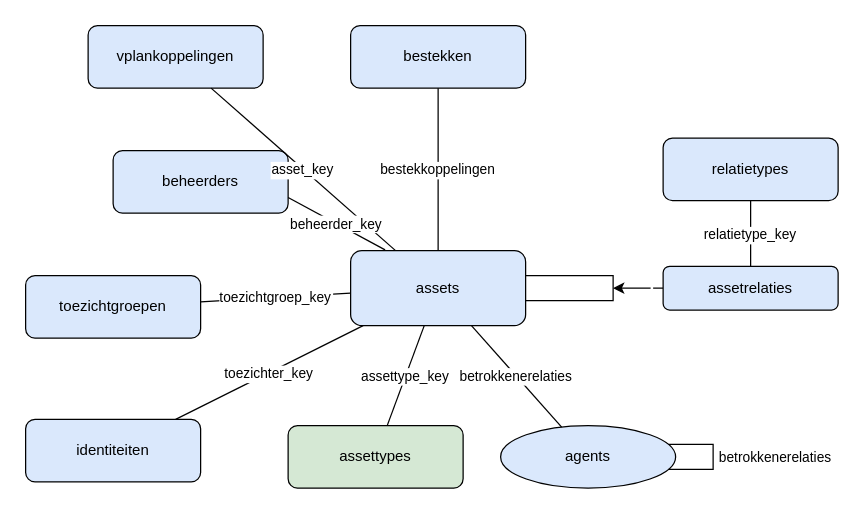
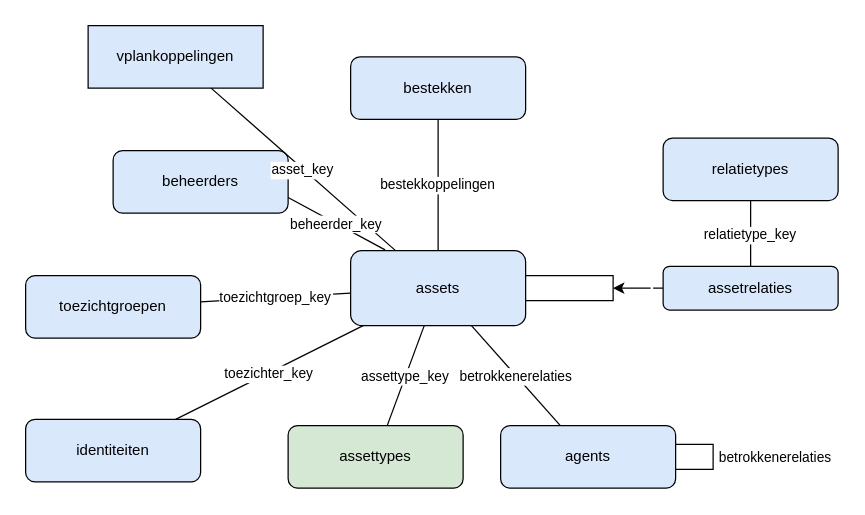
(176, 57) -> (176, 57)
(438, 57) -> (438, 88)
(588, 457) -> (588, 457)
